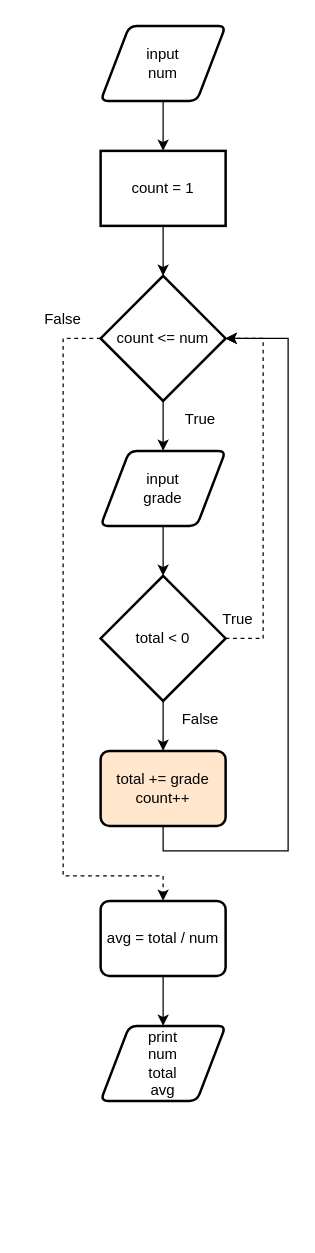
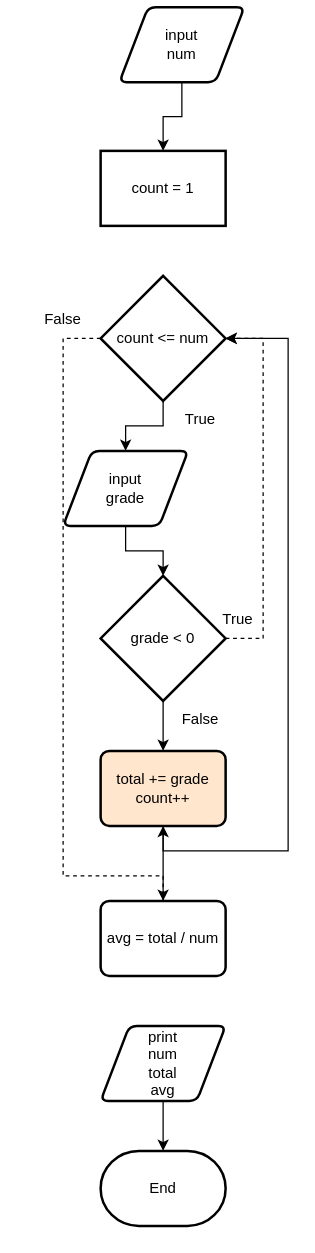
(163, 63) -> (182, 44)
(163, 247) -> none
(163, 488) -> (126, 488)
(163, 638) -> (163, 638)
(163, 997) -> (163, 863)
none -> (163, 1122)
none -> (163, 1188)
